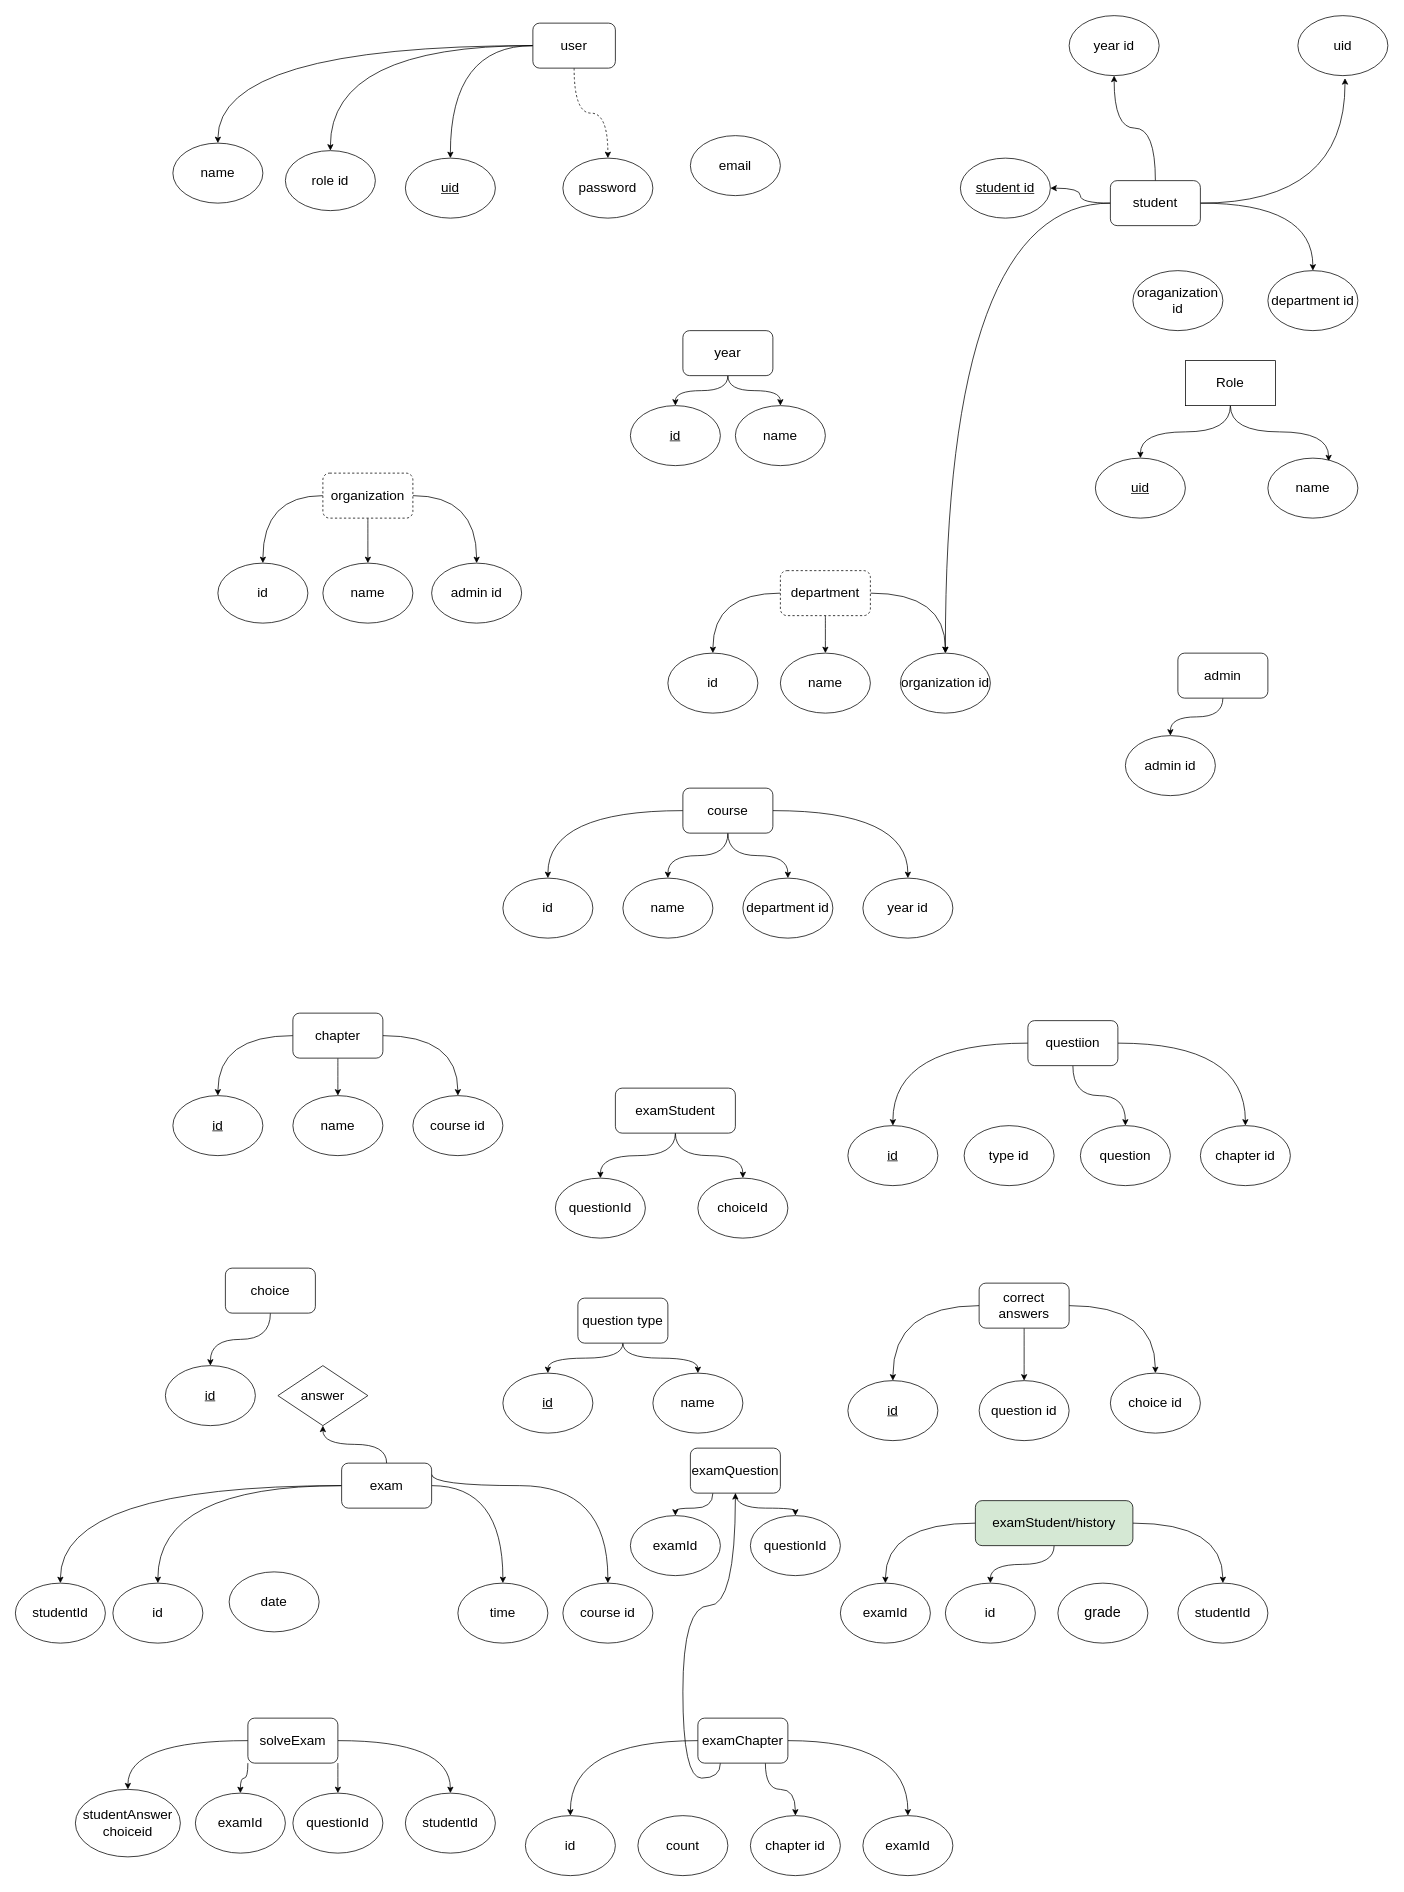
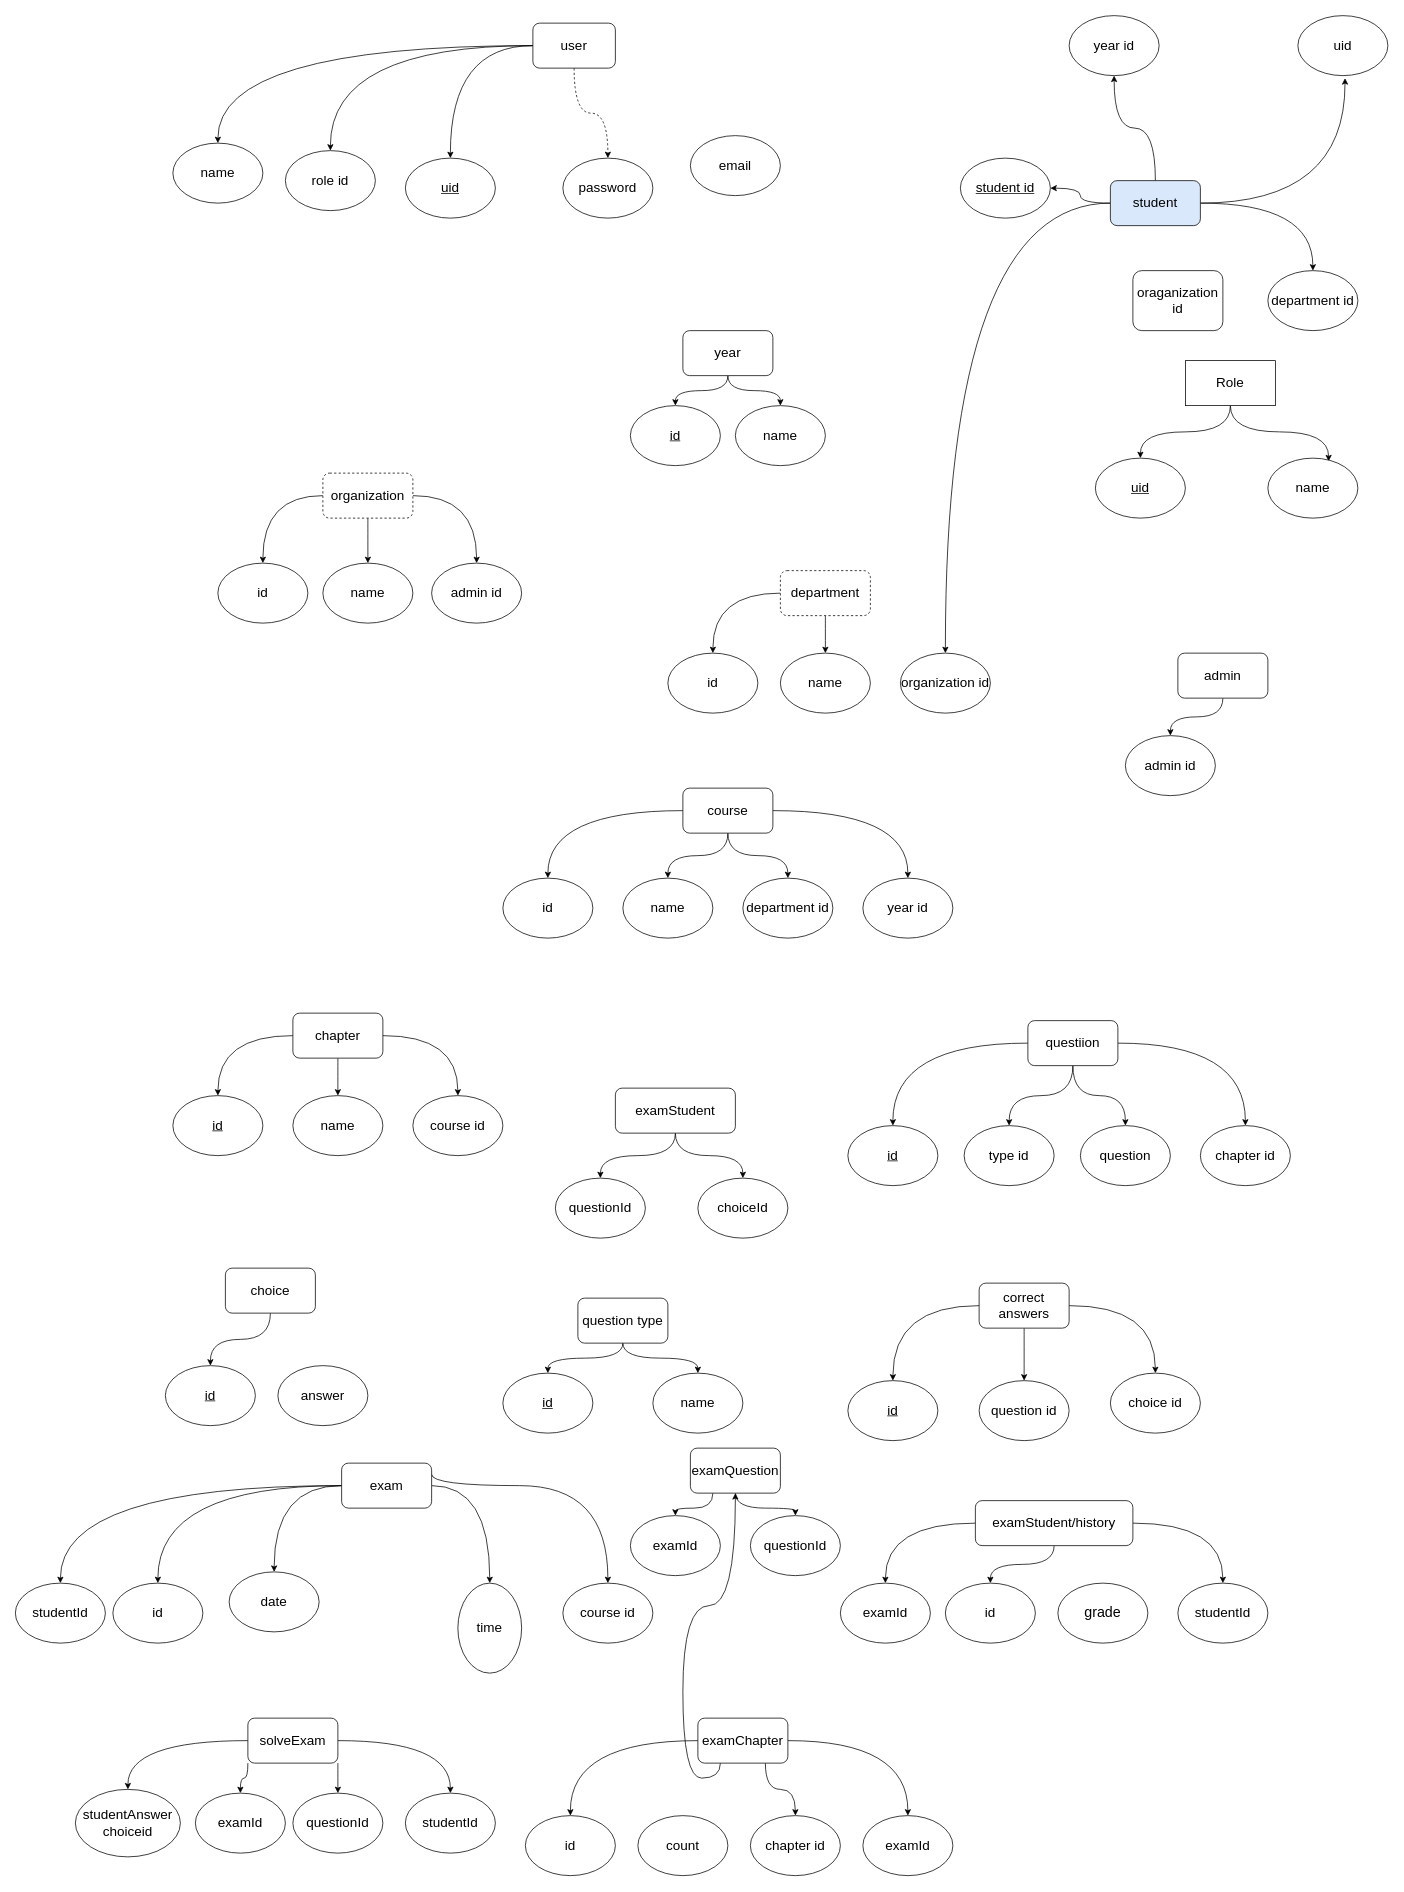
(1155, 203) -> (1155, 203)
(1178, 300) -> (1178, 300)
(914, 600) -> none
none -> (1038, 1096)
(323, 1395) -> (323, 1395)
(357, 1444) -> (284, 1516)
(1054, 1523) -> (1054, 1523)
(503, 1613) -> (490, 1628)
